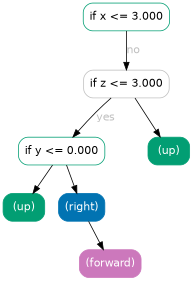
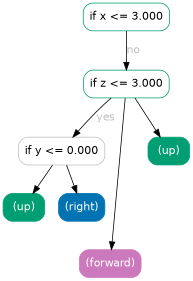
(126, 84) -> (126, 84)
(62, 151) -> (62, 151)
(94, 232) -> (119, 170)
